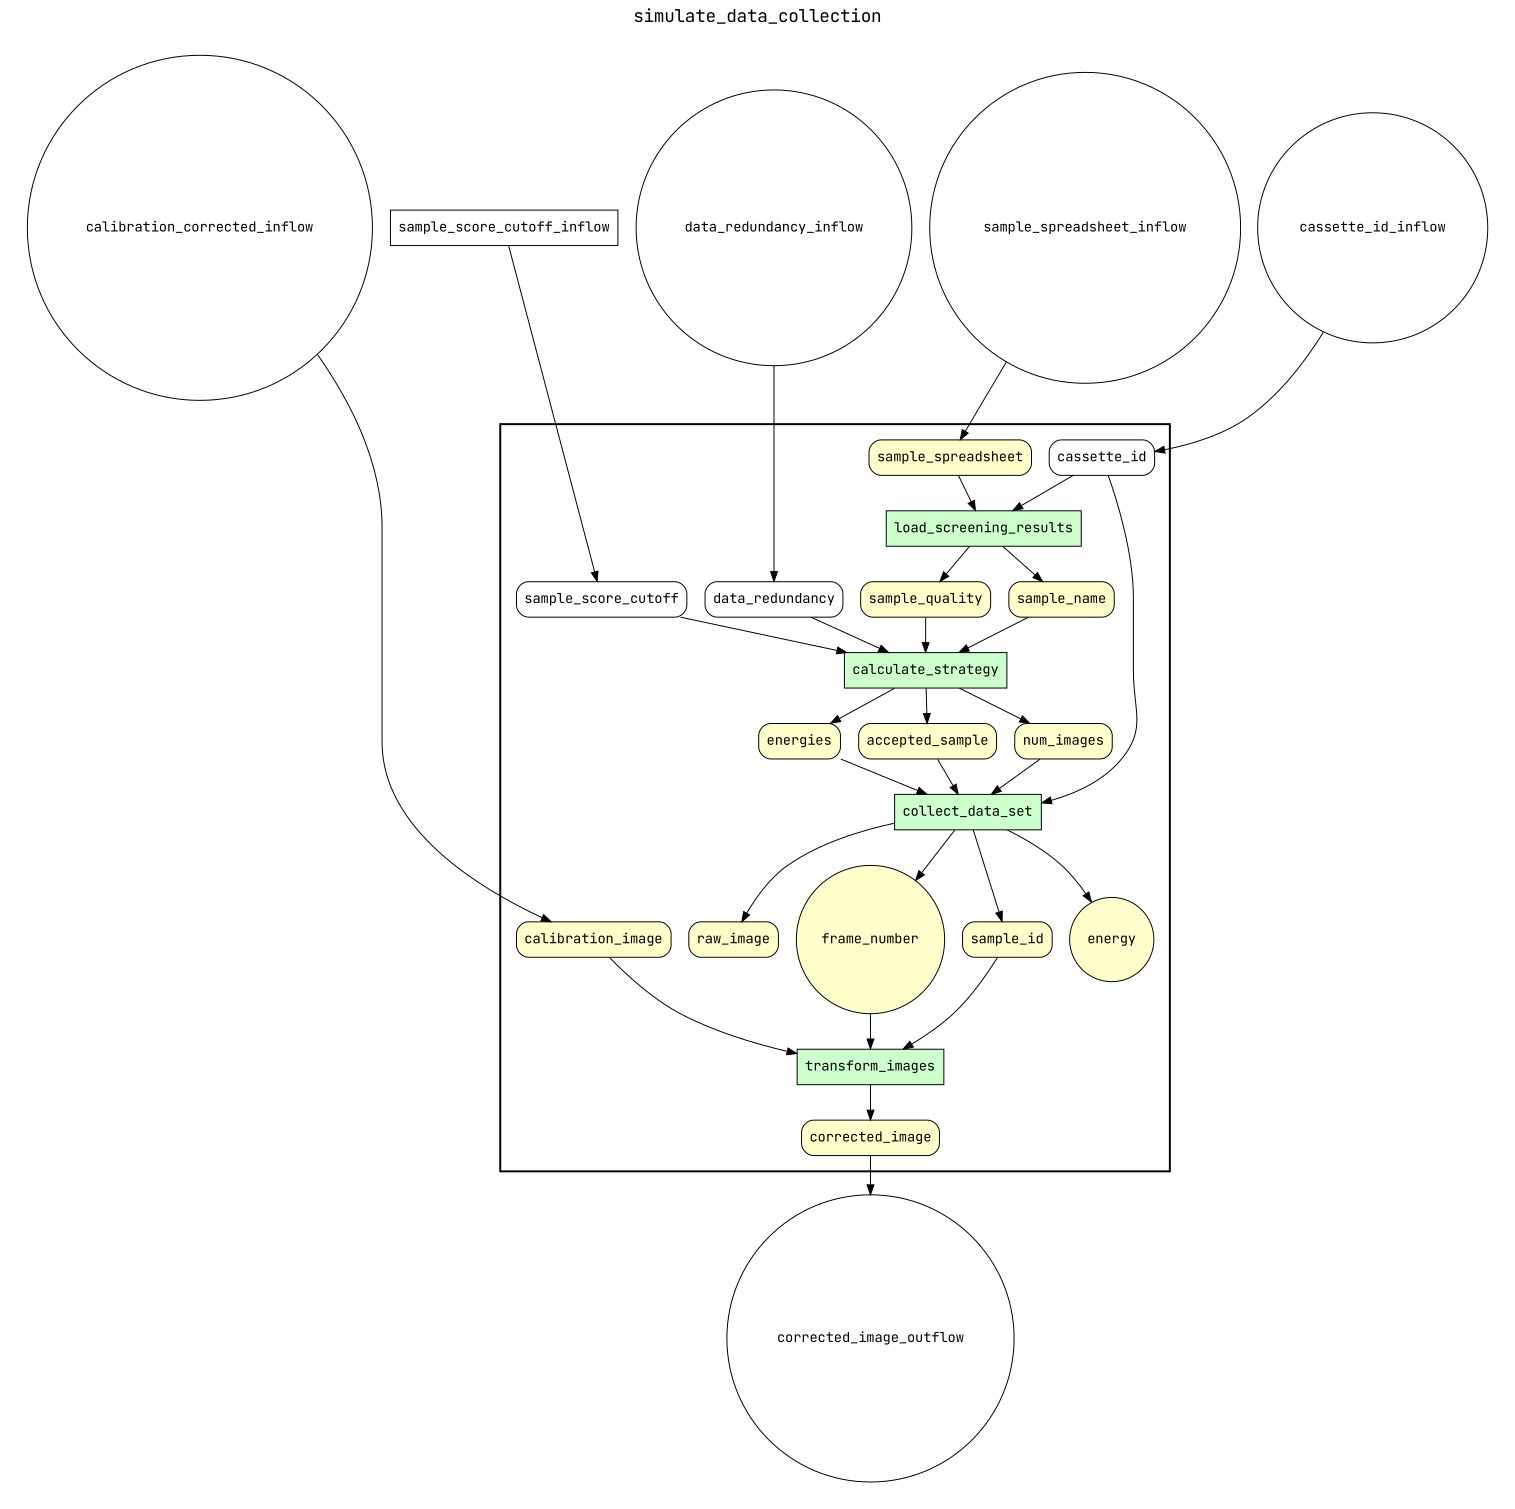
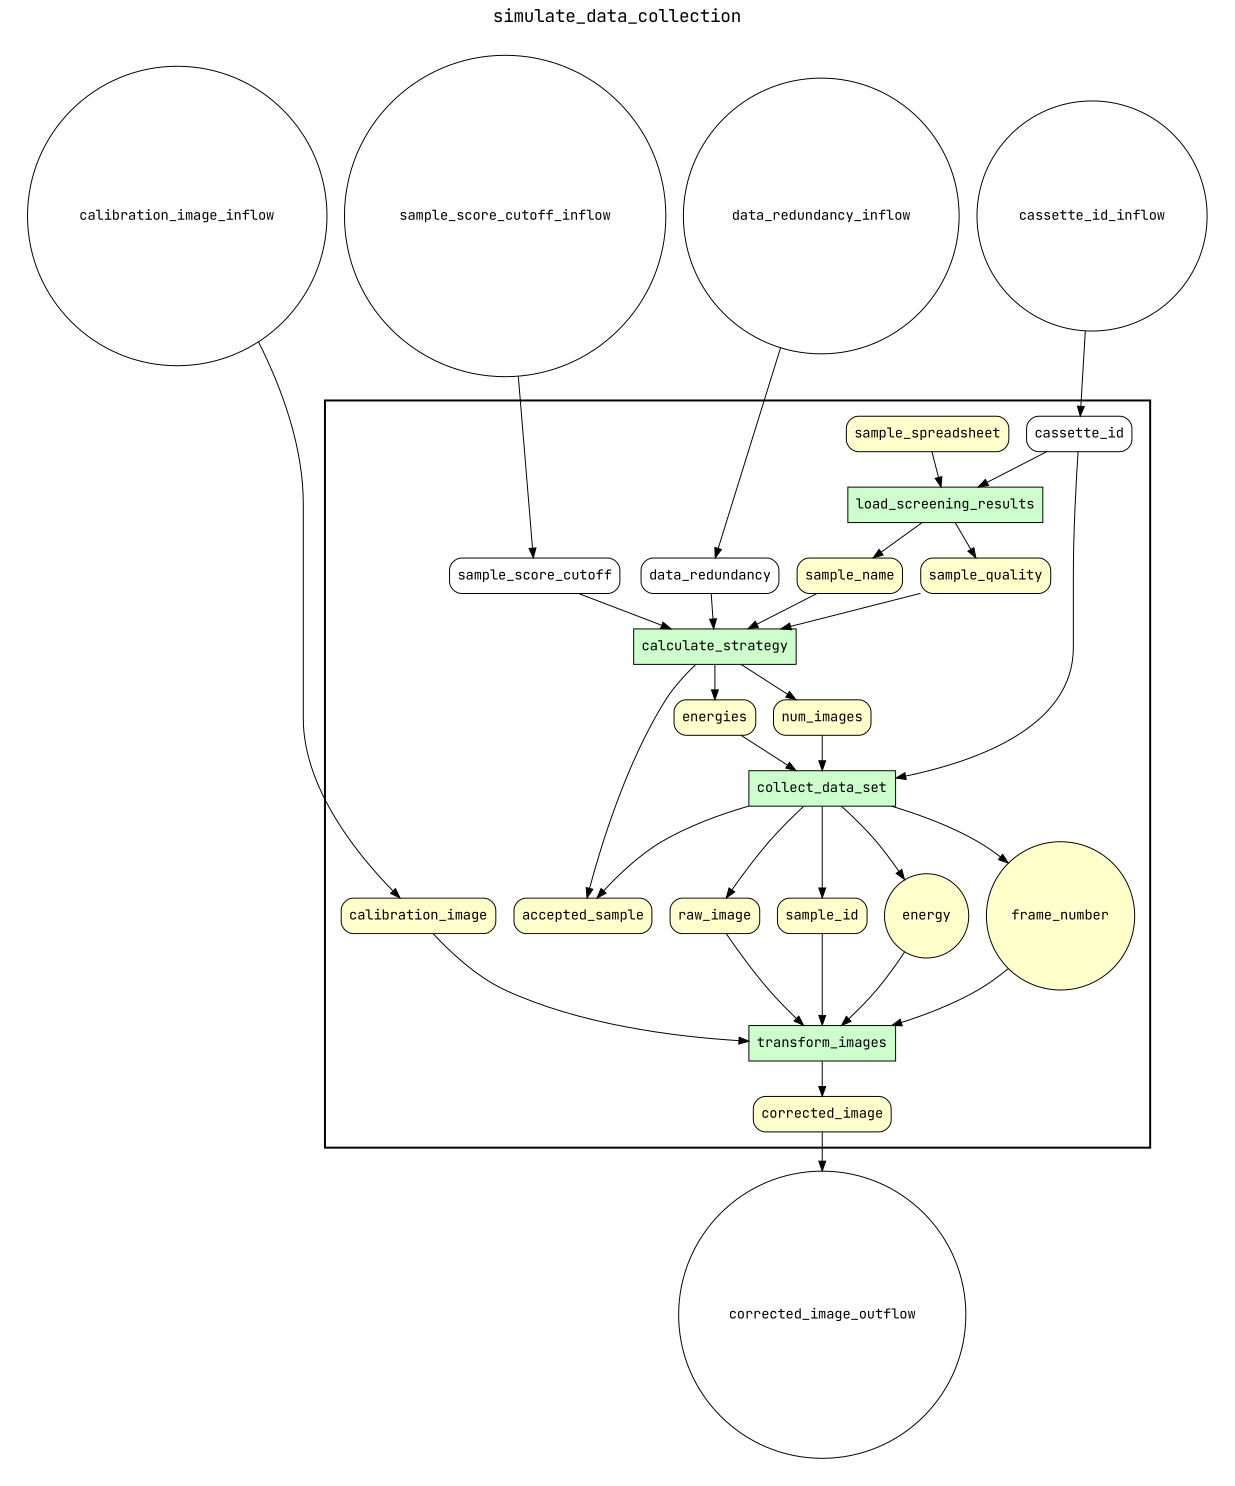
(200, 228) -> (177, 216)
(504, 228) -> (505, 216)
(1085, 228) -> none
(945, 772) -> (670, 837)
none -> (759, 978)
none -> (879, 987)
